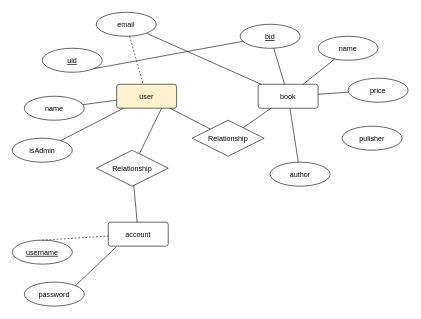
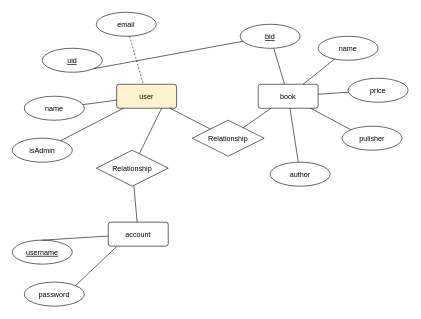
(204, 59) -> (330, 119)
(77, 238) -> (77, 238)
